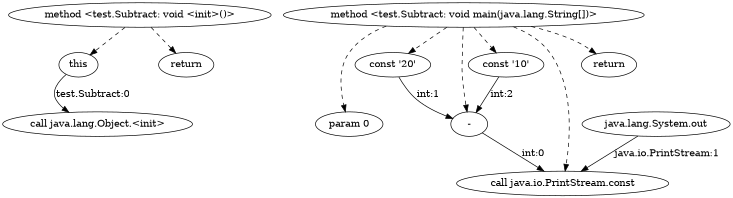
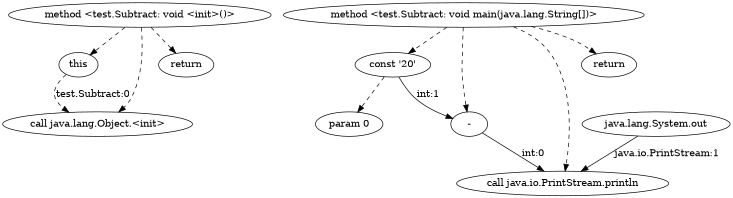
(347, 56) -> (373, 92)
(506, 65) -> none
none -> (140, 69)
(55, 91) -> (55, 91)
(563, 183) -> (563, 183)
